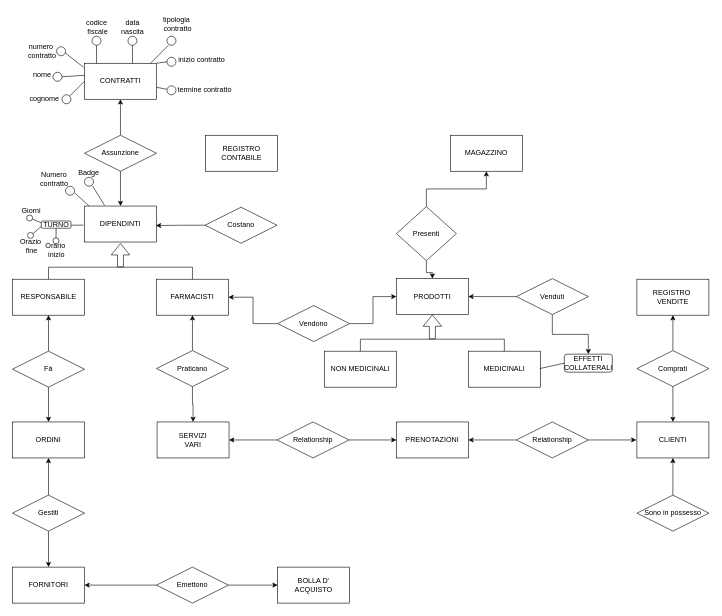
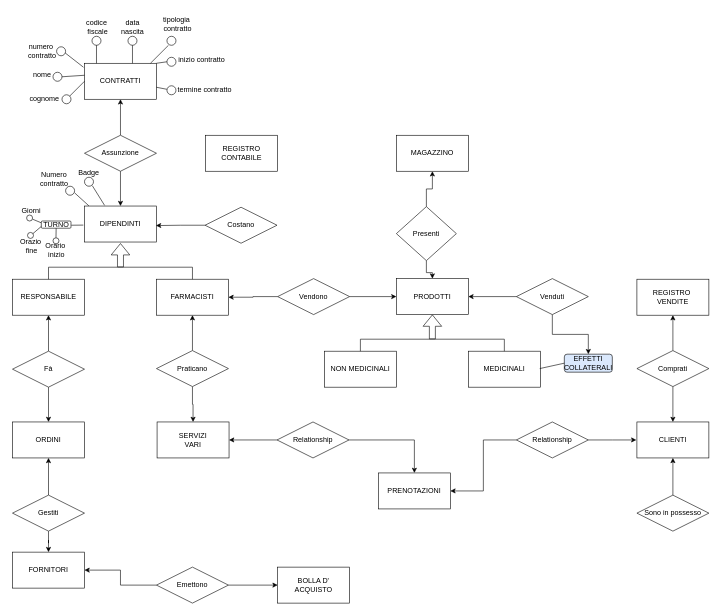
(486, 153) -> (432, 153)
(314, 324) -> (314, 297)
(588, 363) -> (588, 363)
(432, 440) -> (414, 491)
(48, 585) -> (48, 570)
